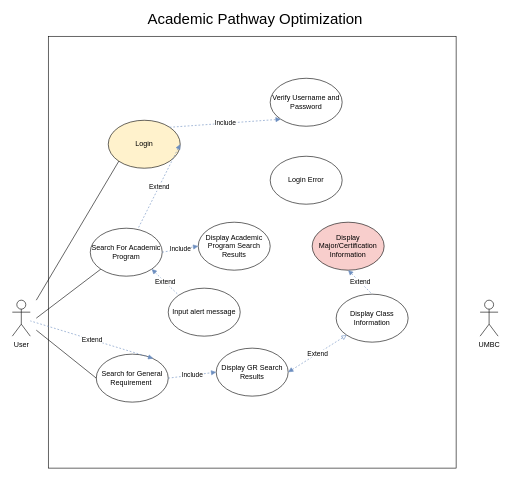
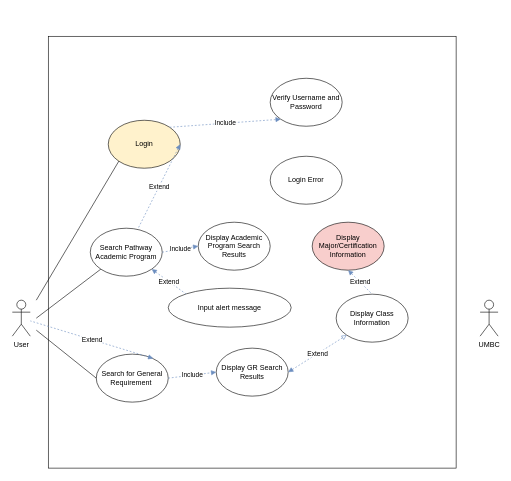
(255, 18) -> none
(126, 252) -> (126, 252)
(204, 312) -> (230, 308)
